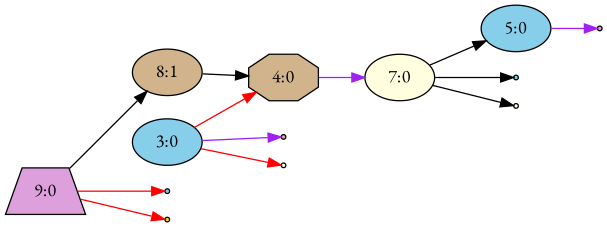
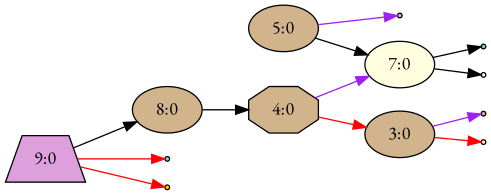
(516, 28) -> (284, 28)
(452, 56) -> (335, 45)
(167, 72) -> (167, 110)
(220, 113) -> (336, 121)
(167, 142) -> (400, 134)
